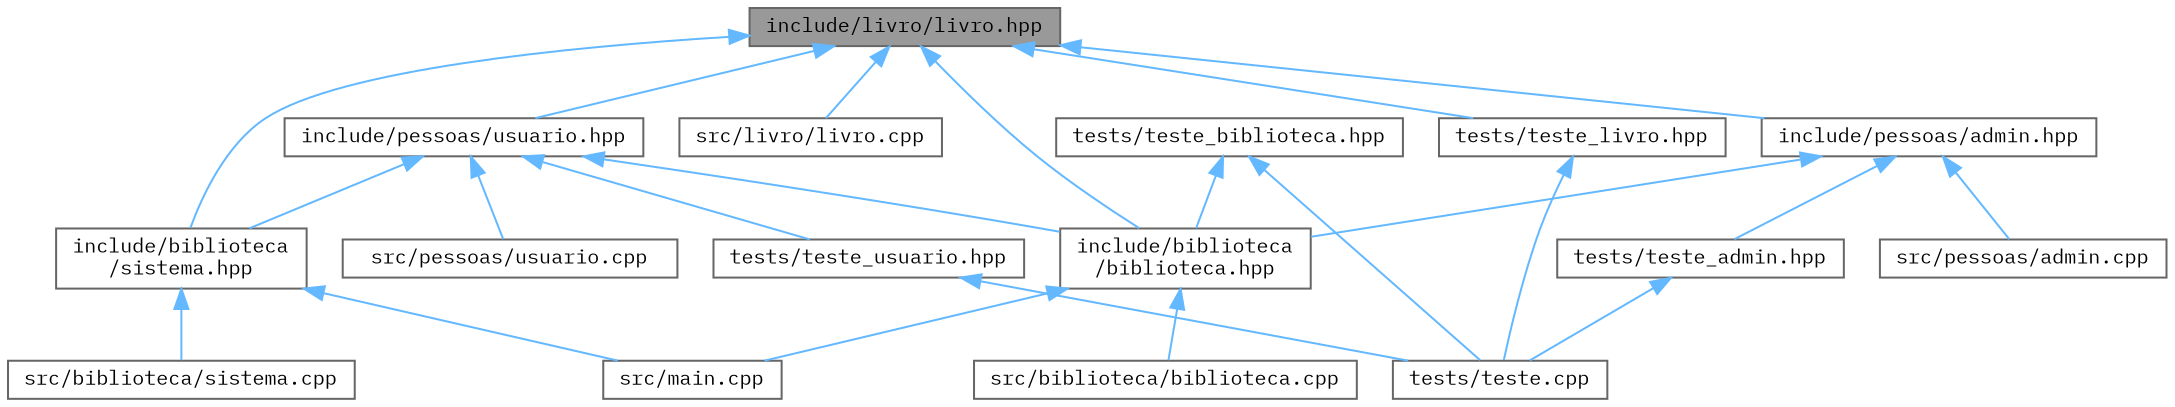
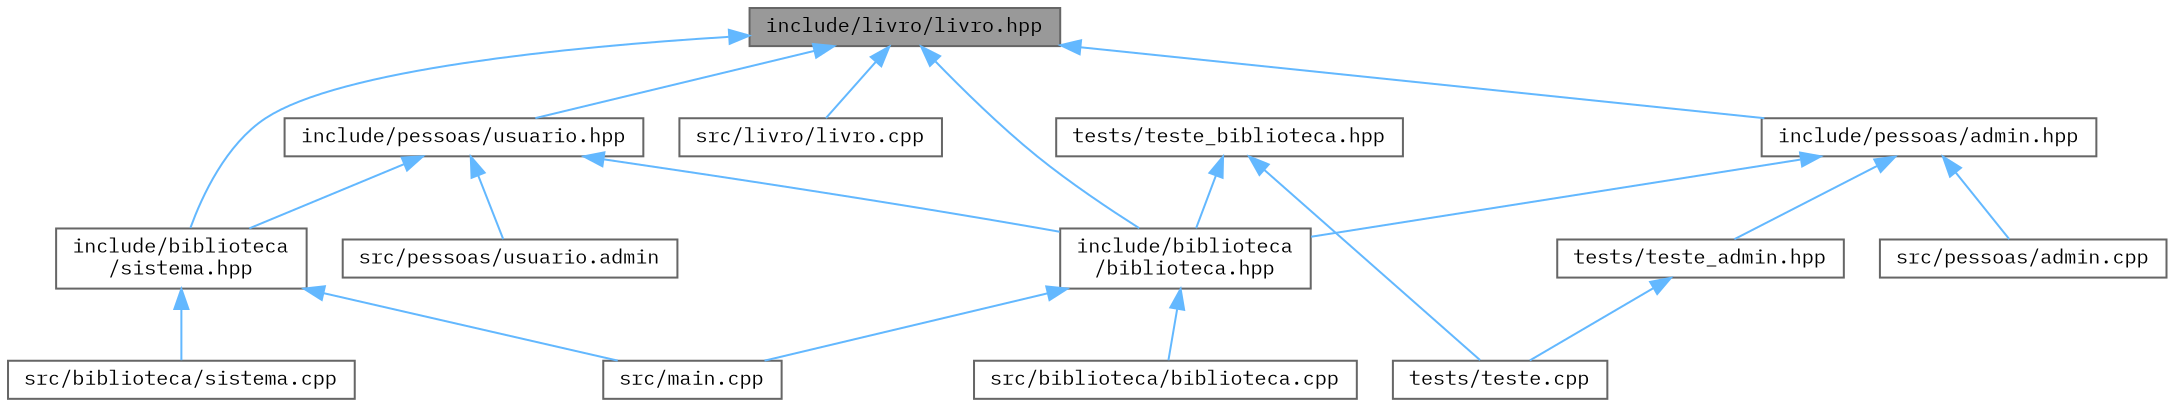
(1582, 137) -> none
(510, 259) -> (510, 259)
(869, 259) -> none
